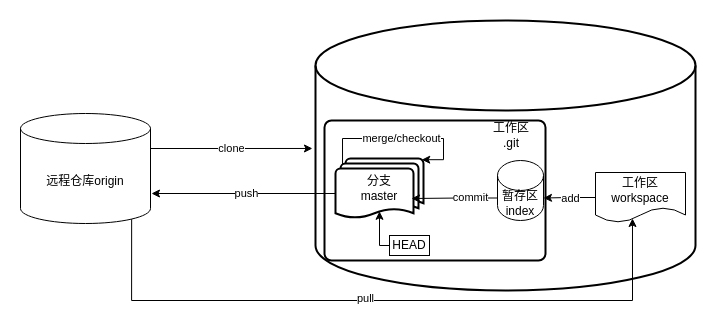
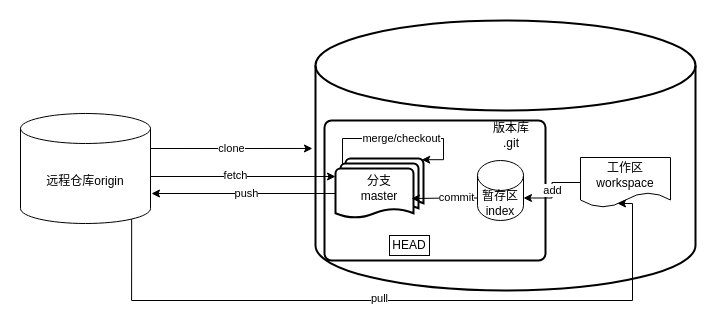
(512, 136) -> (512, 136)
none -> (238, 177)
(521, 191) -> (501, 191)
(641, 198) -> (626, 183)
(380, 237) -> none
